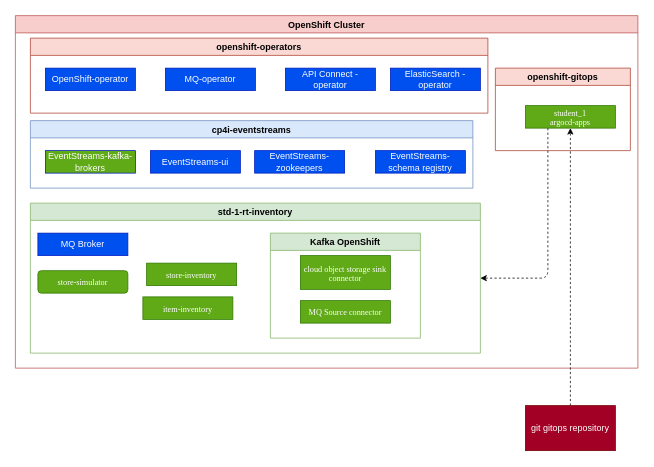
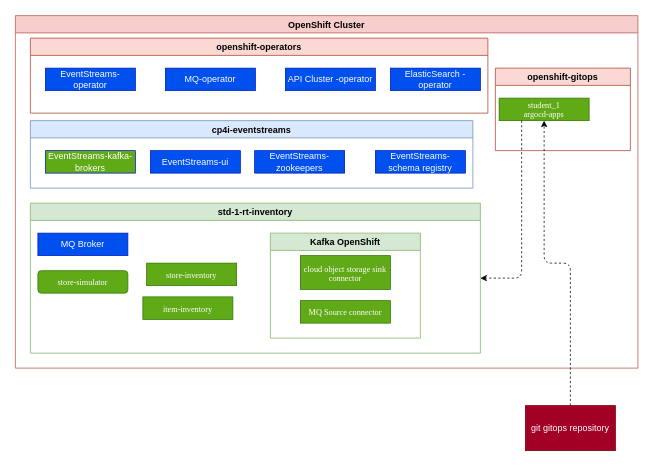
(90, 79) -> (90, 79)
(330, 79) -> (330, 79)
(570, 117) -> (544, 109)
